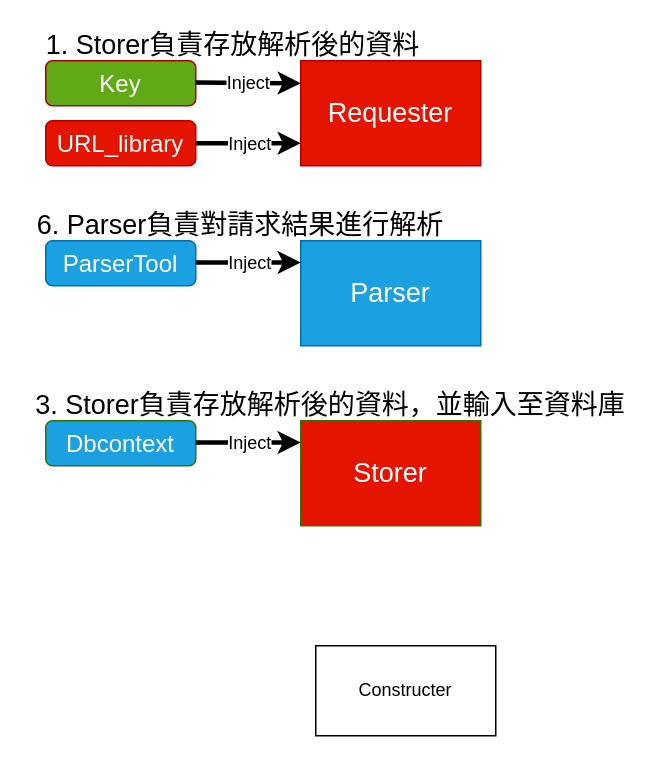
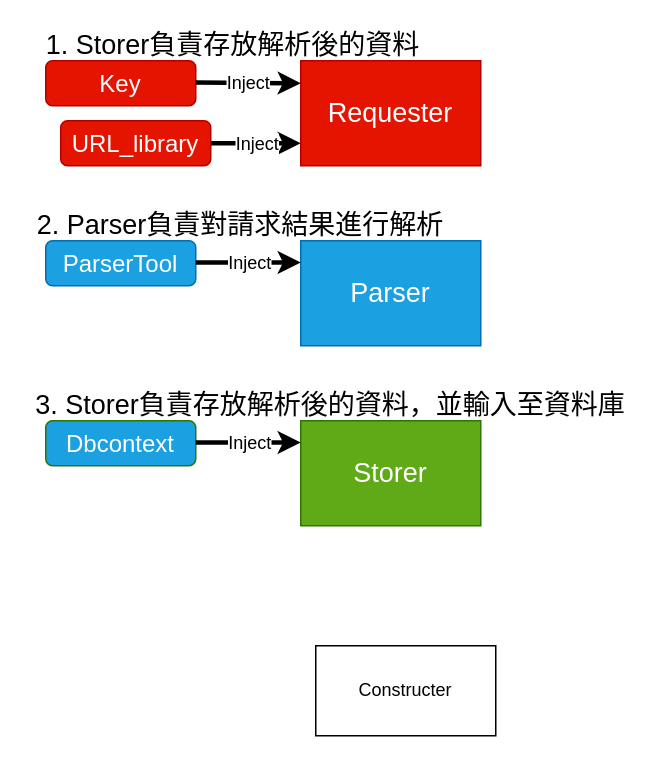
(121, 83) -> (121, 83)
(121, 143) -> (136, 143)
(241, 226) -> (241, 226)
(391, 473) -> (391, 473)
